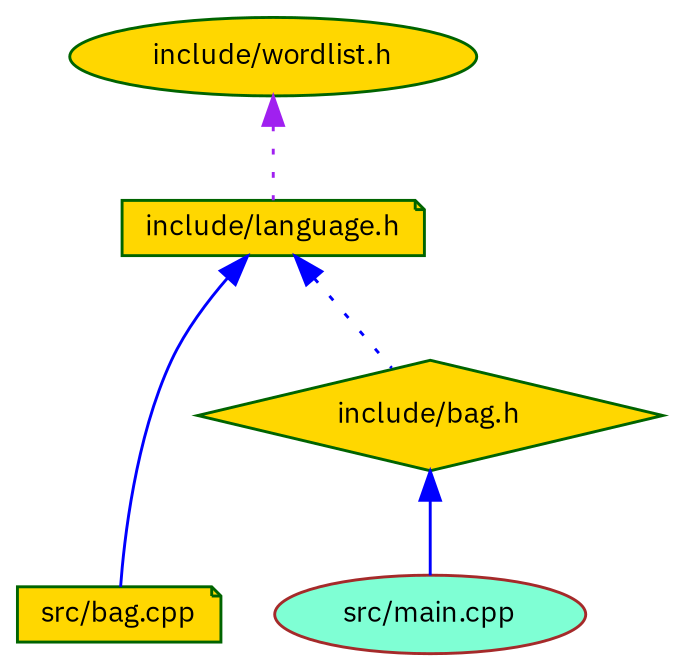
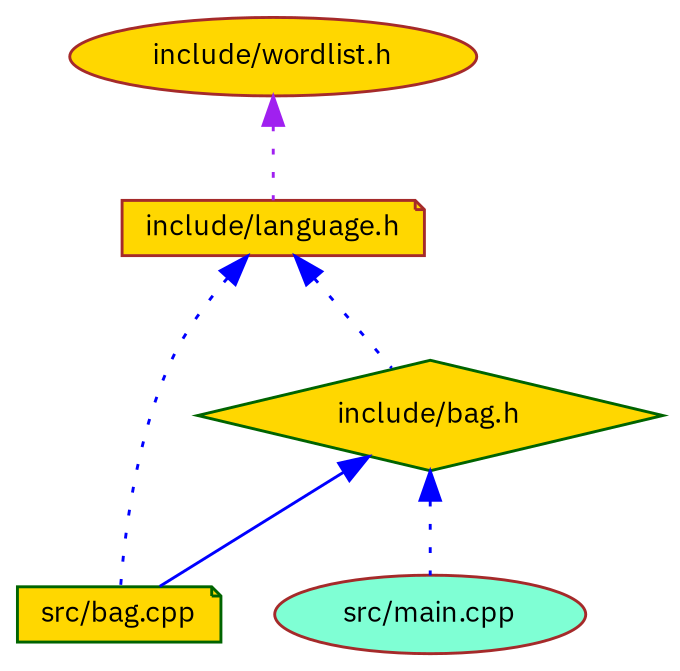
(273, 57) -> (273, 57)
(273, 228) -> (273, 228)
(149, 423) -> (149, 423)
none -> (252, 529)
(430, 538) -> (430, 538)
